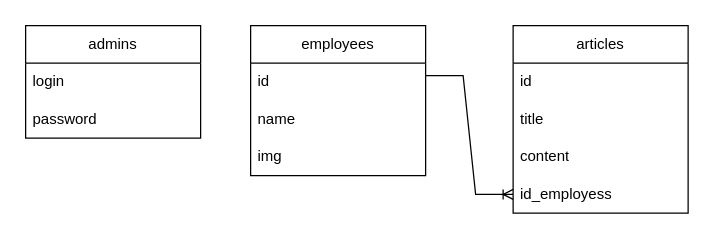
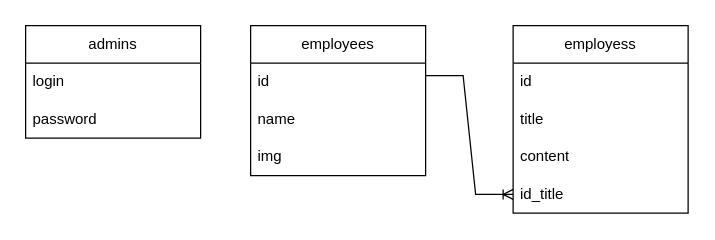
(601, 44) -> (601, 44)
(567, 194) -> (548, 194)
